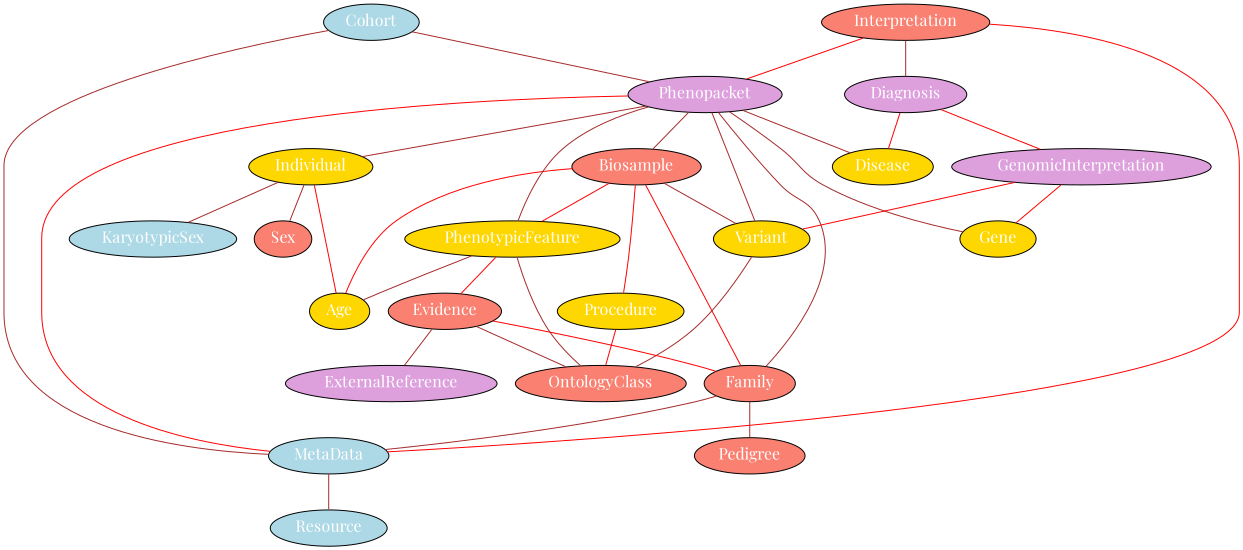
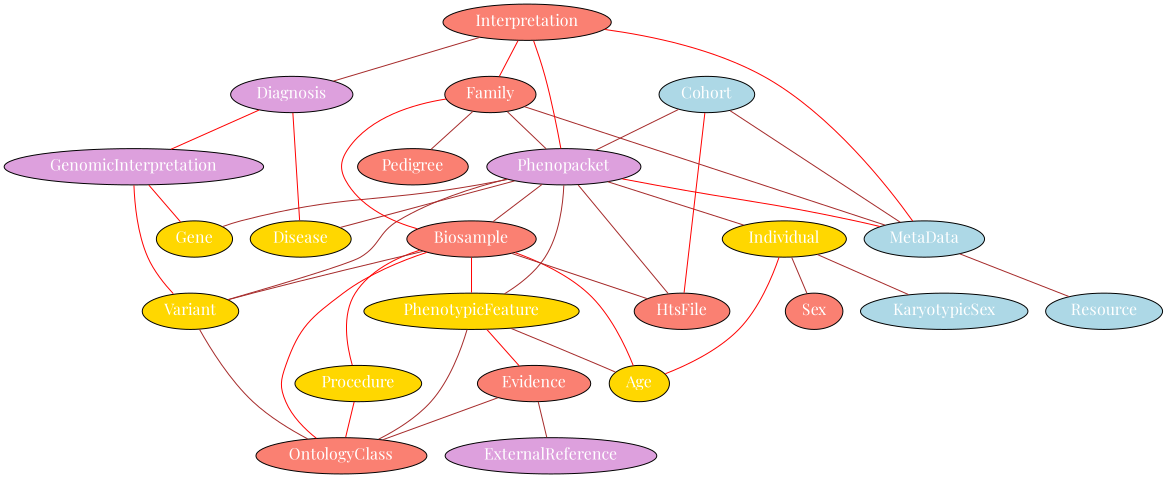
none -> (682, 311)
none -> (310, 321)
(605, 344) -> (509, 58)
